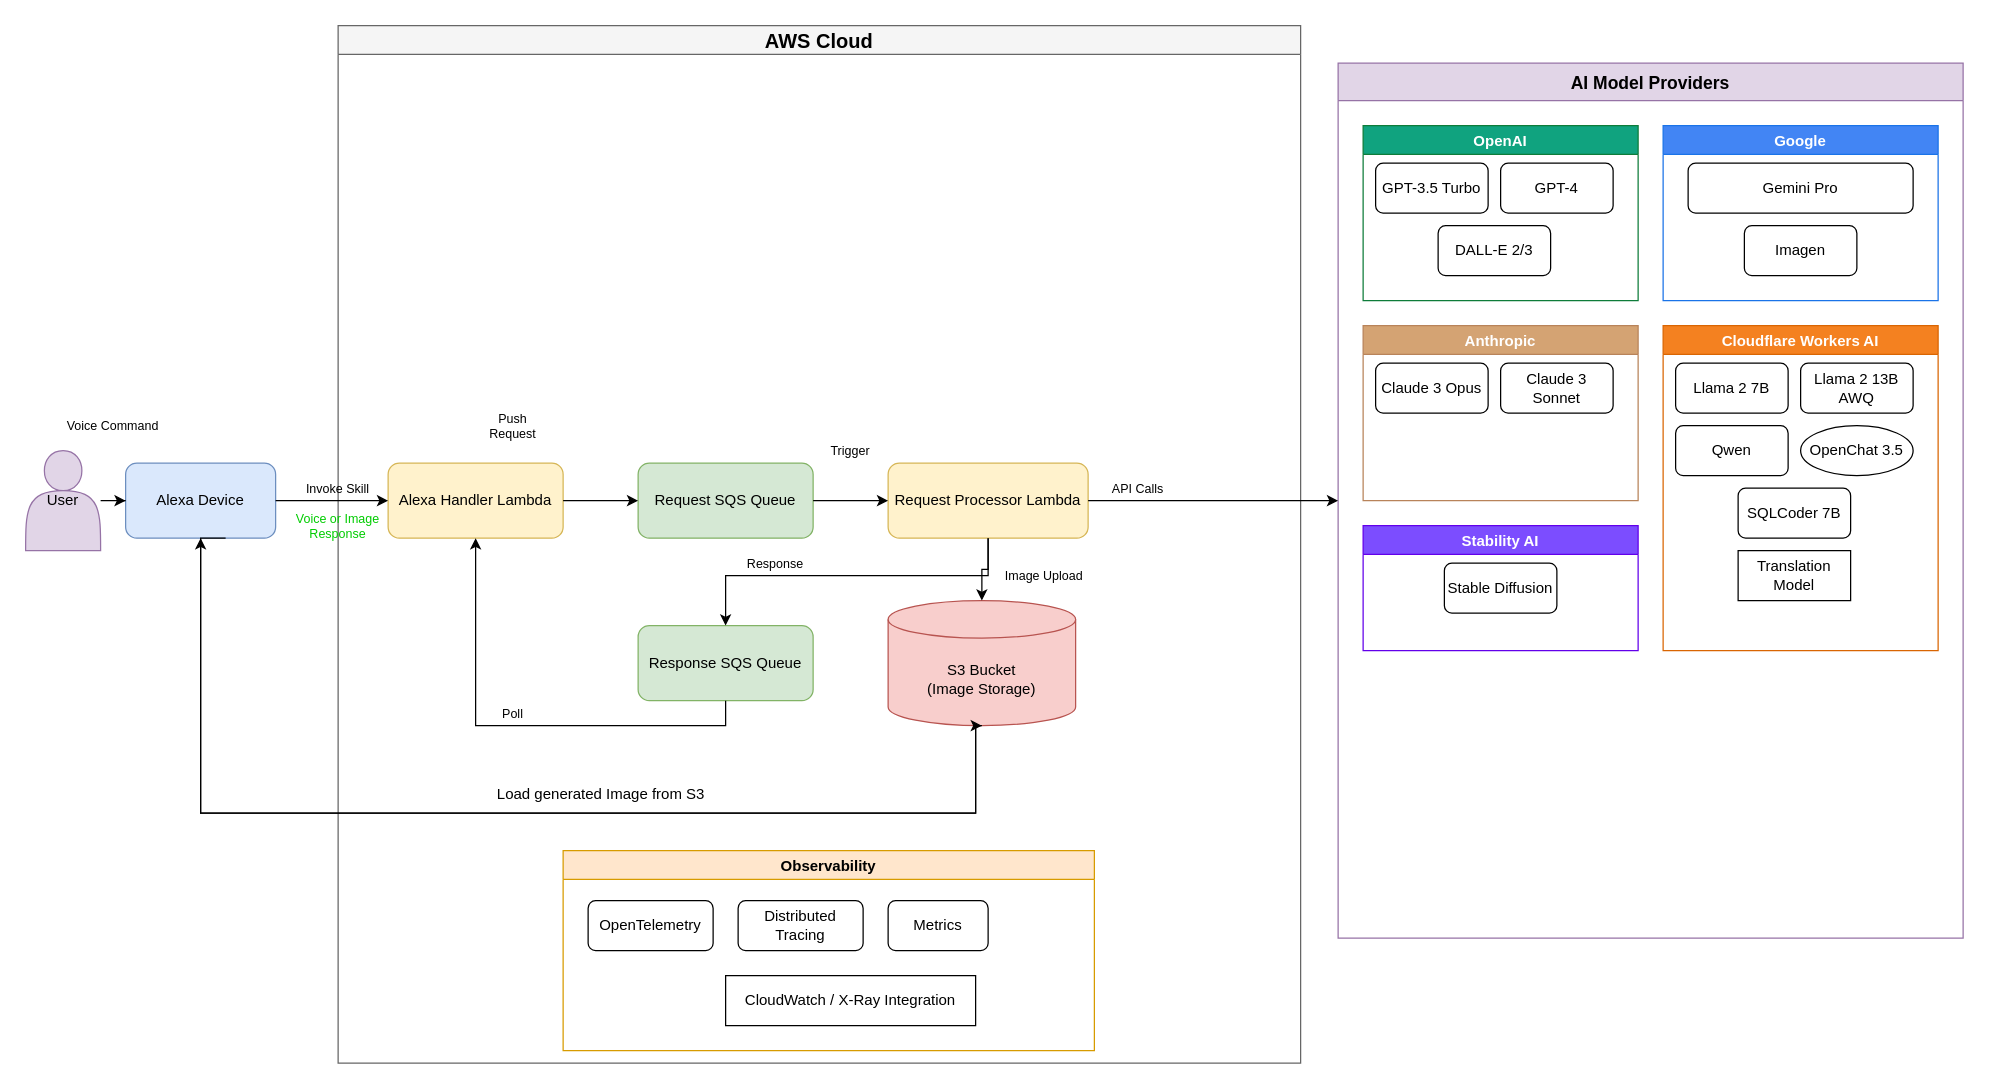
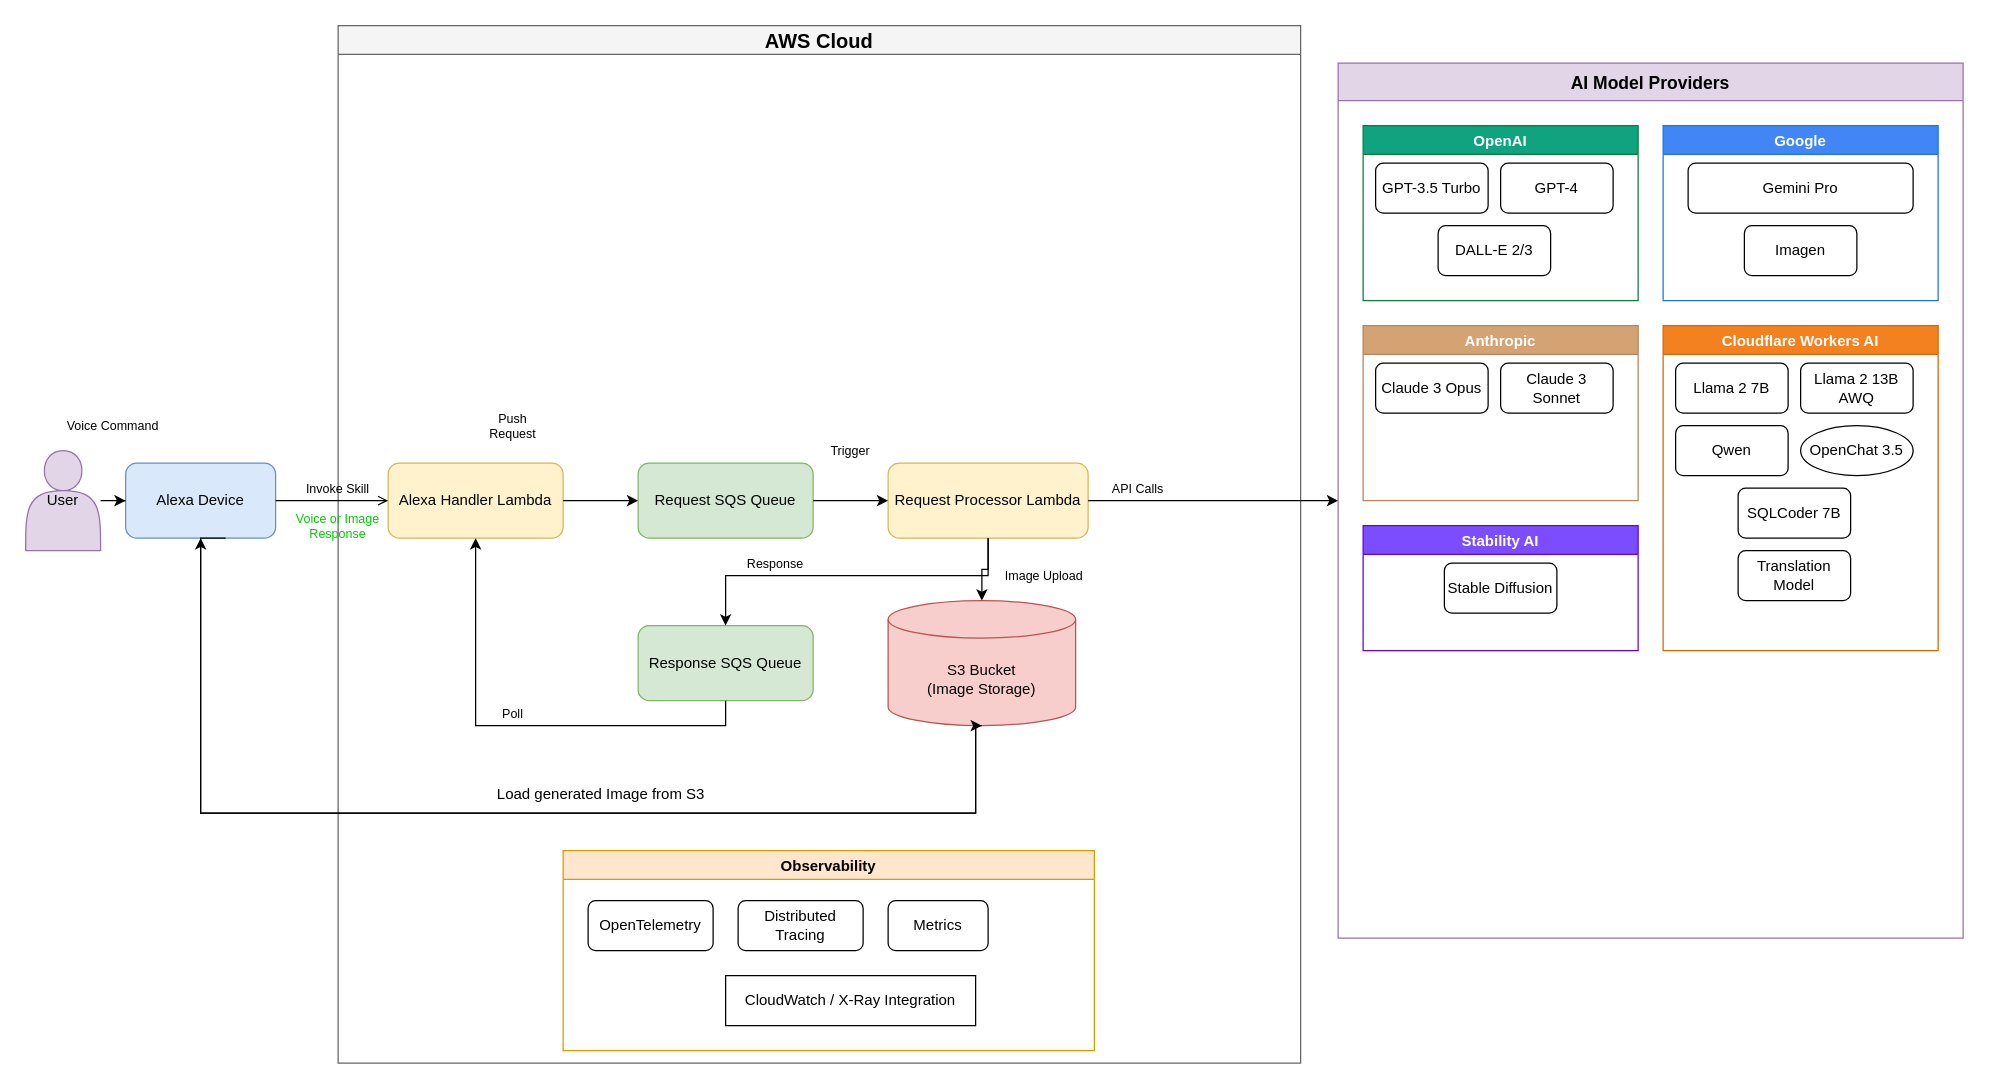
(378, 501) -> (380, 501)
(1794, 576) -> (1794, 576)
